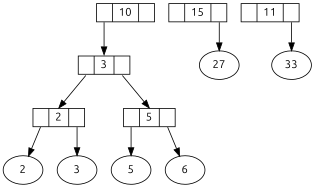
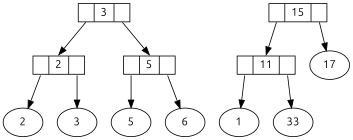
(126, 13) -> none
none -> (273, 35)
(219, 65) -> (330, 65)
none -> (239, 122)
